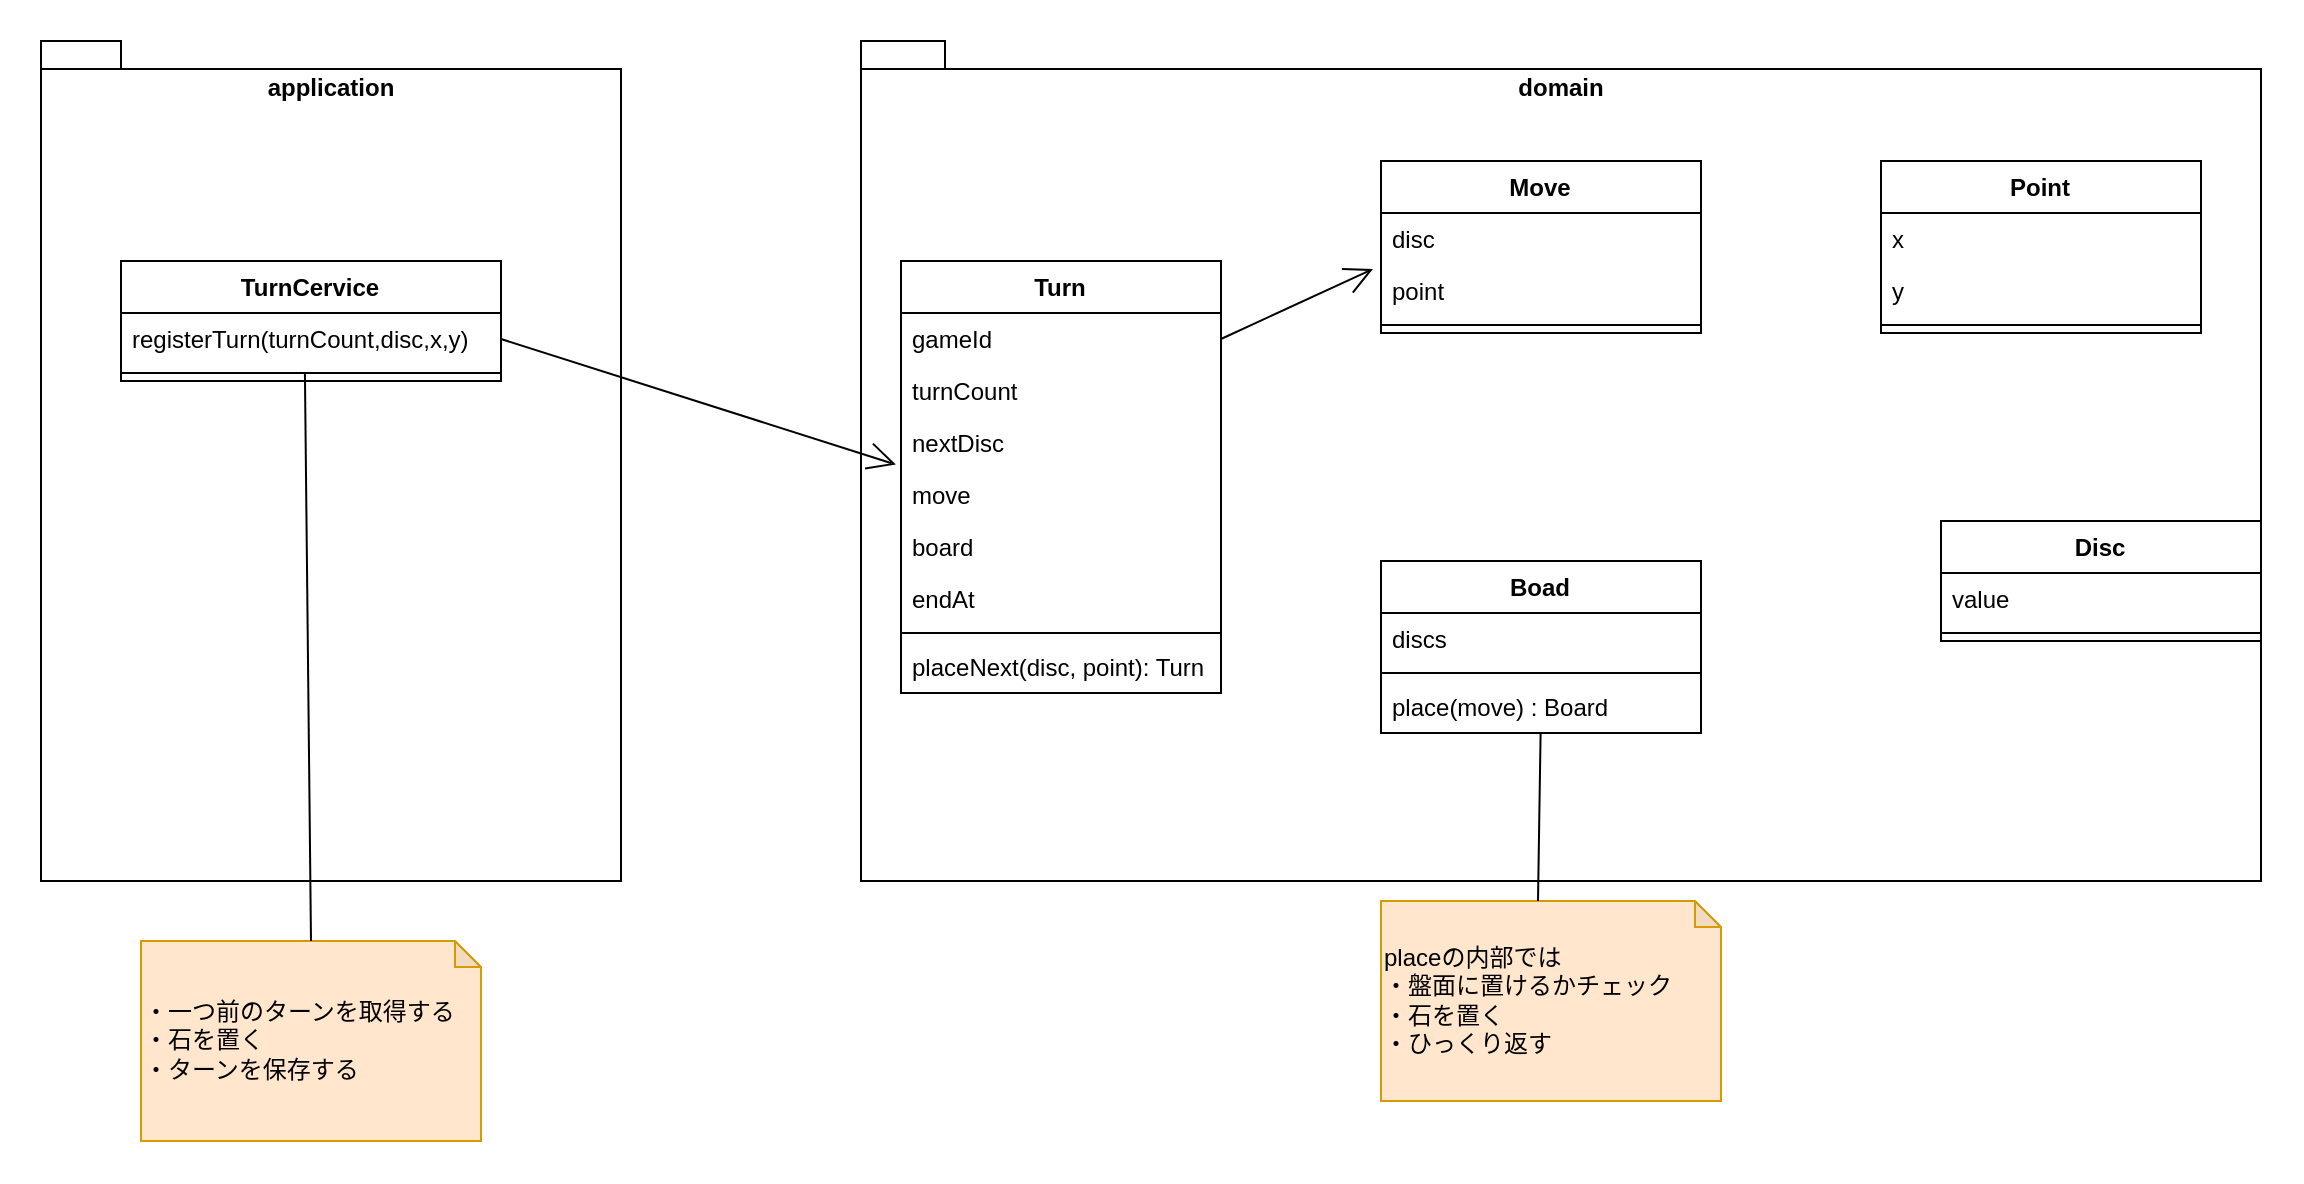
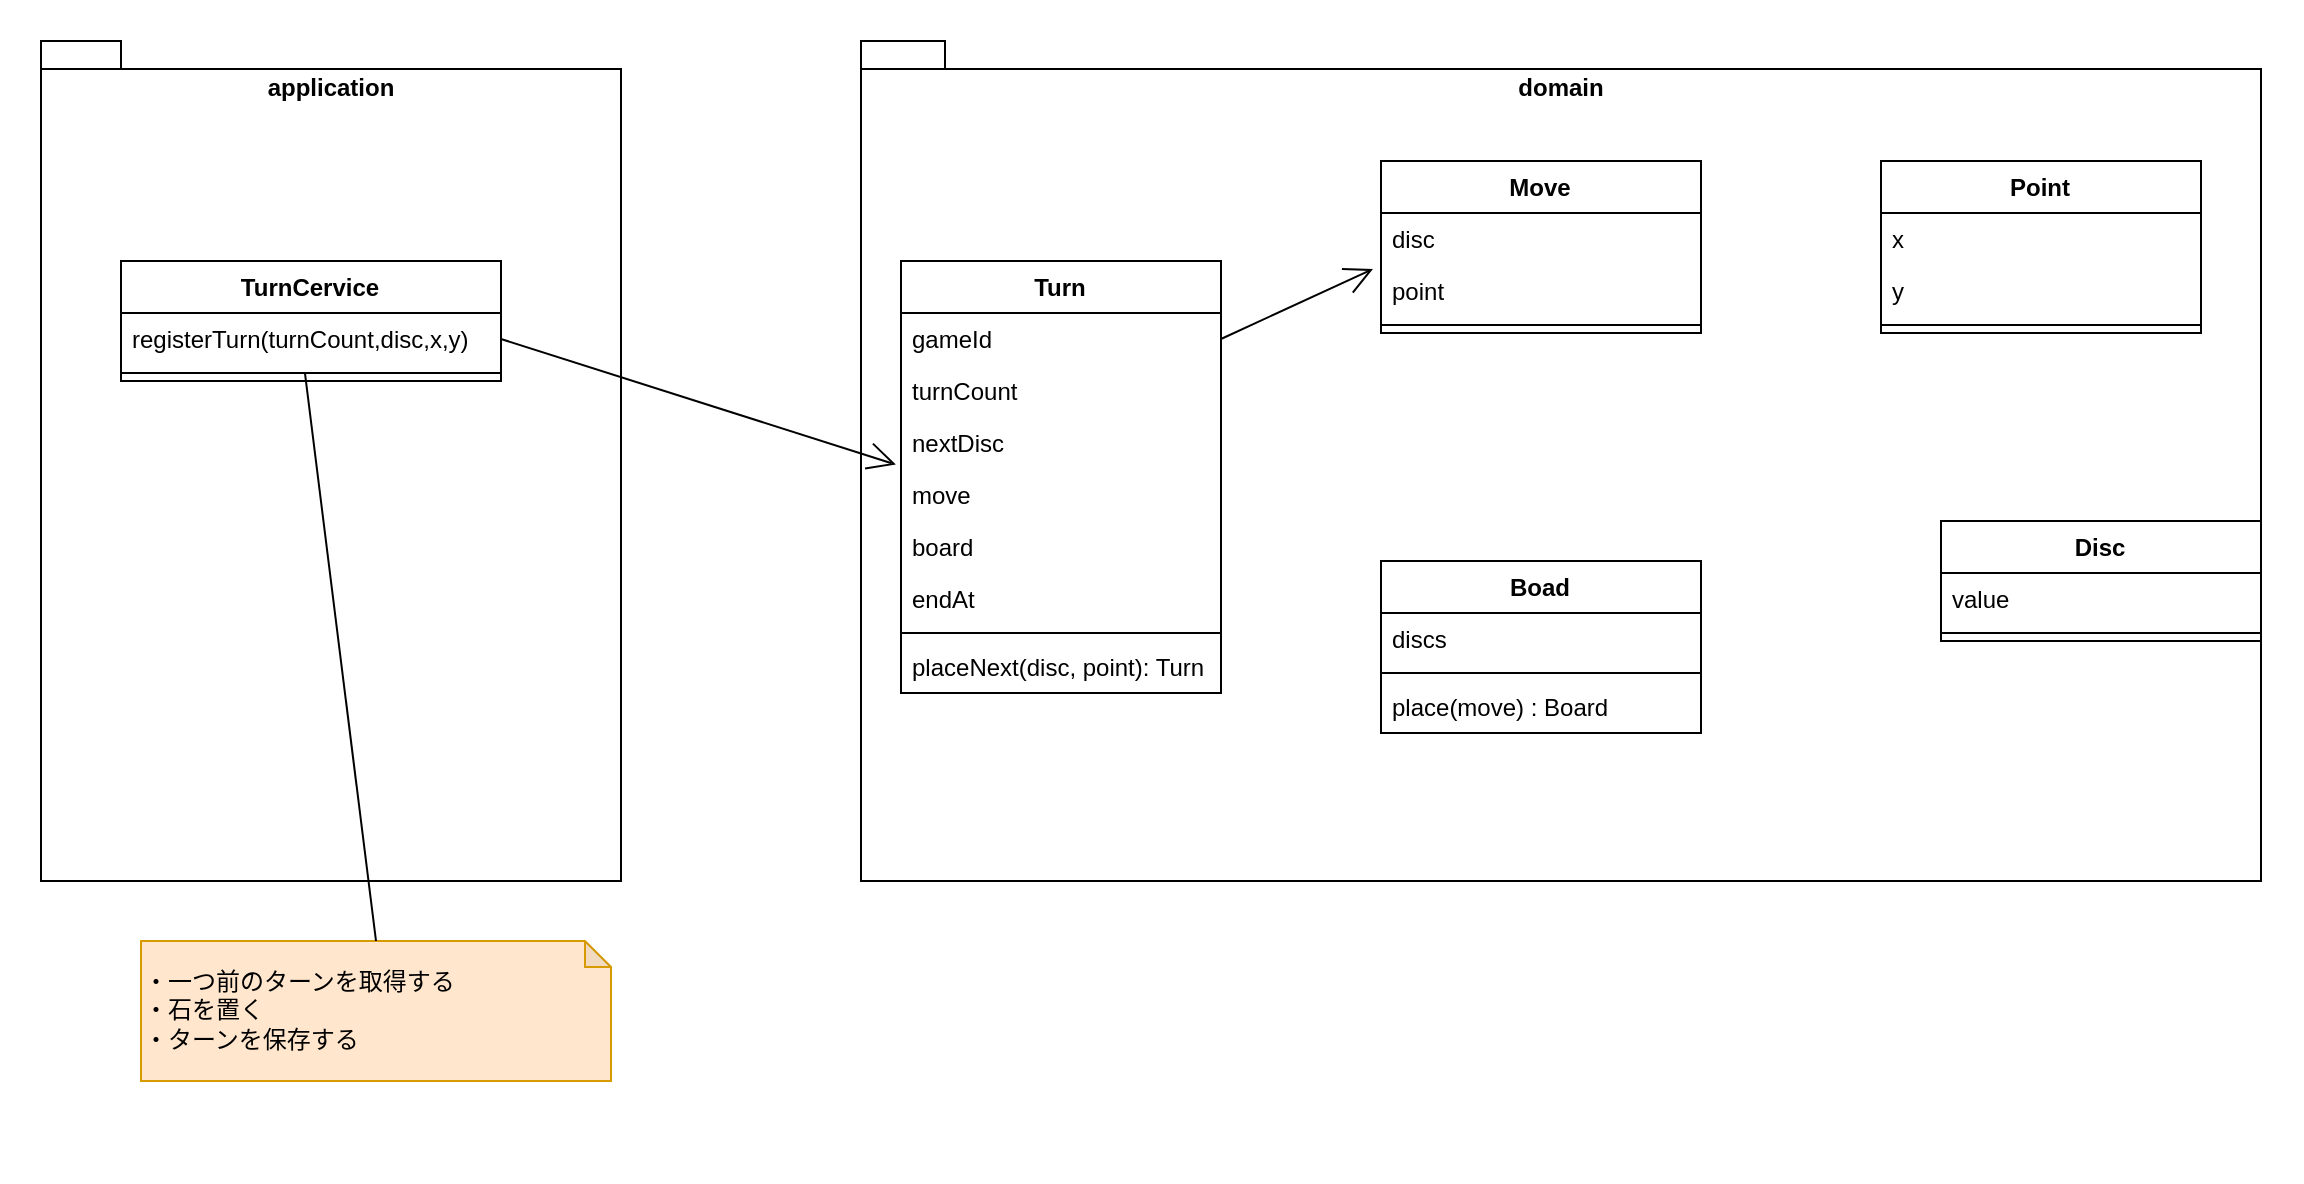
(1539, 819) -> none
(1551, 1001) -> none
(311, 1041) -> (376, 1011)
